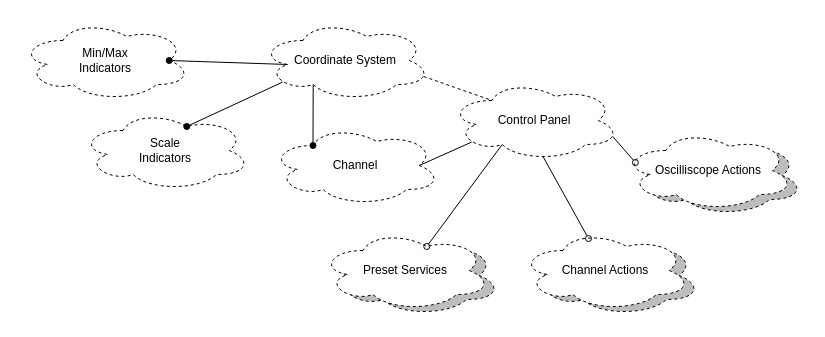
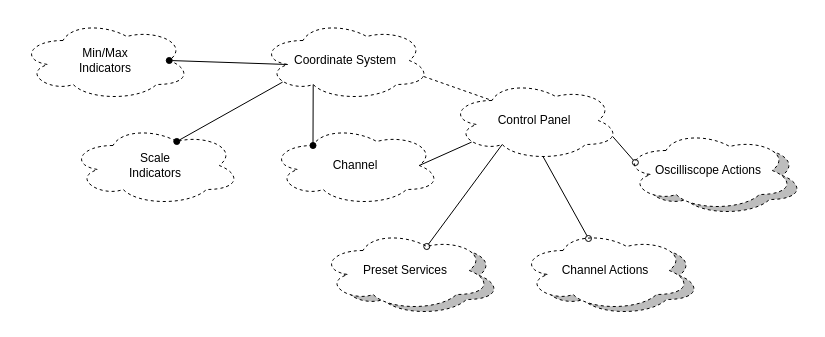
(166, 151) -> (156, 166)
